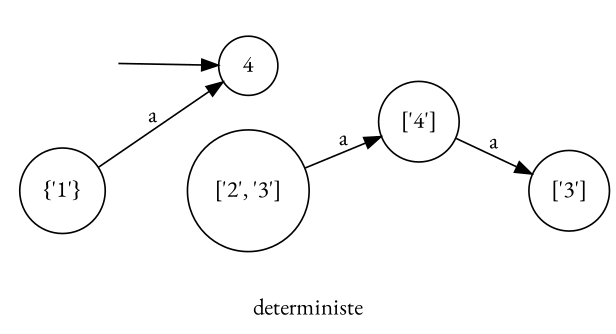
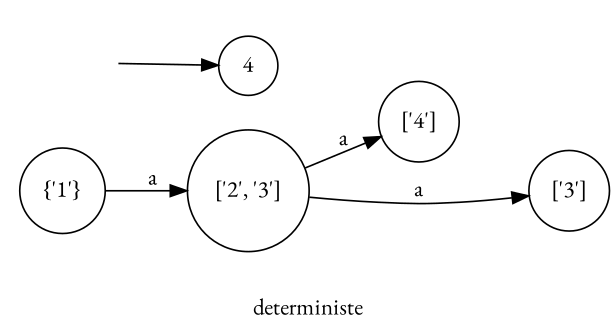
(154, 129) -> (138, 191)
(486, 153) -> (411, 203)
